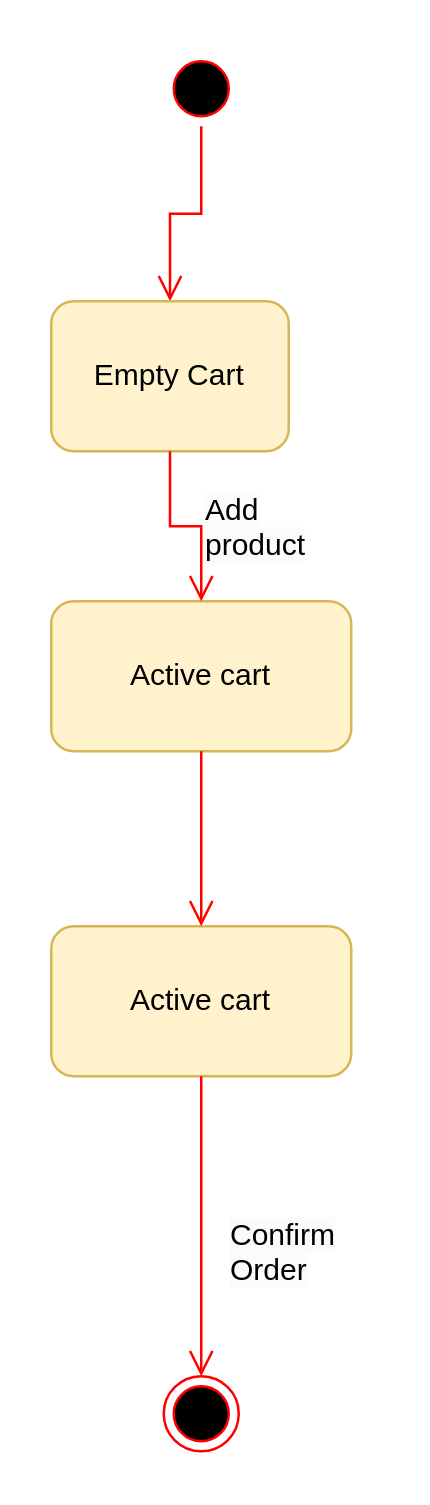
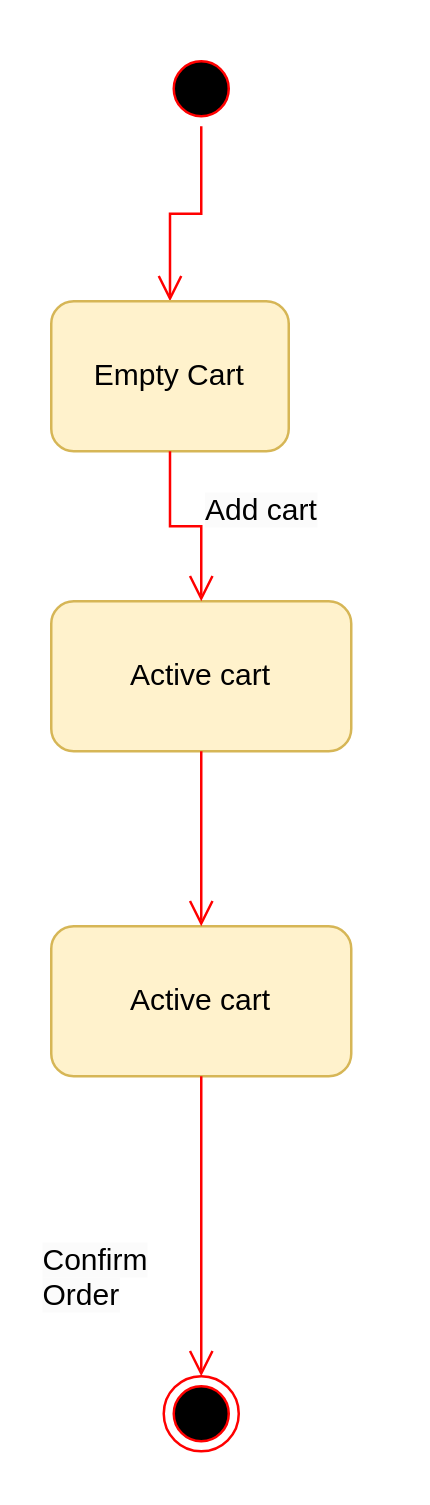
(279, 530) -> (270, 512)
(301, 1251) -> (114, 1276)
